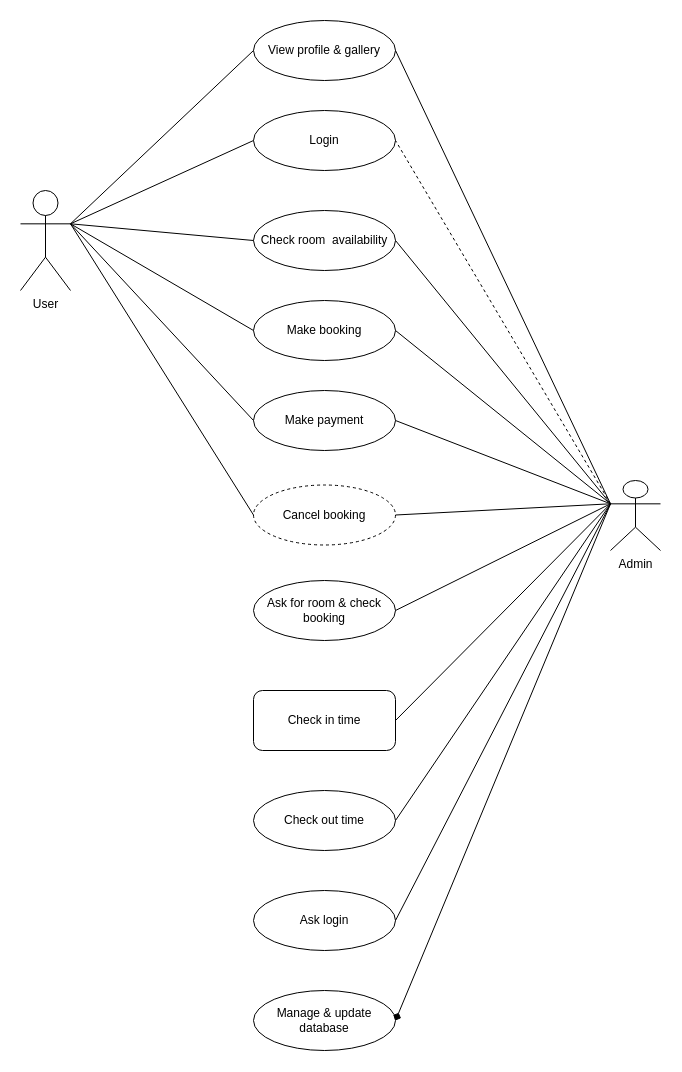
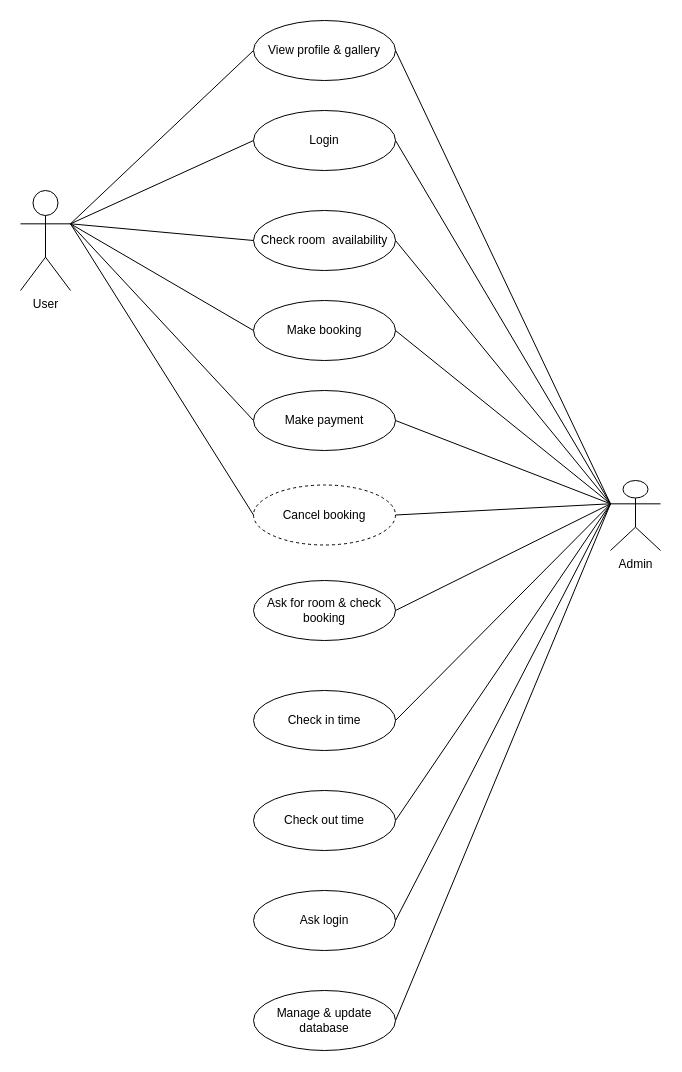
(499, 315) -> (499, 315)
(325, 721) -> (325, 721)
(399, 1012) -> (397, 1016)
